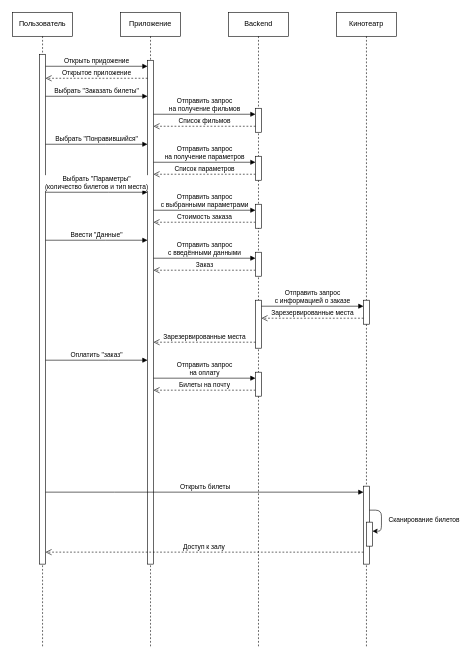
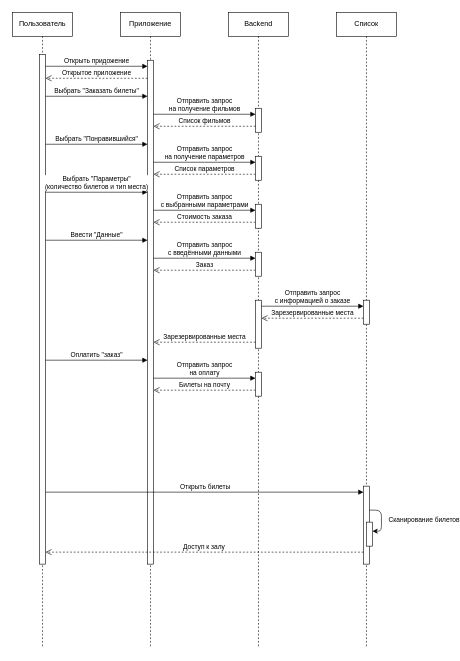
(366, 24) -> (366, 24)
